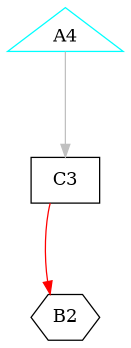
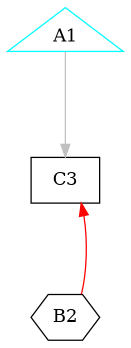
(65, 37) -> (65, 37)
(45, 242) -> (86, 255)
